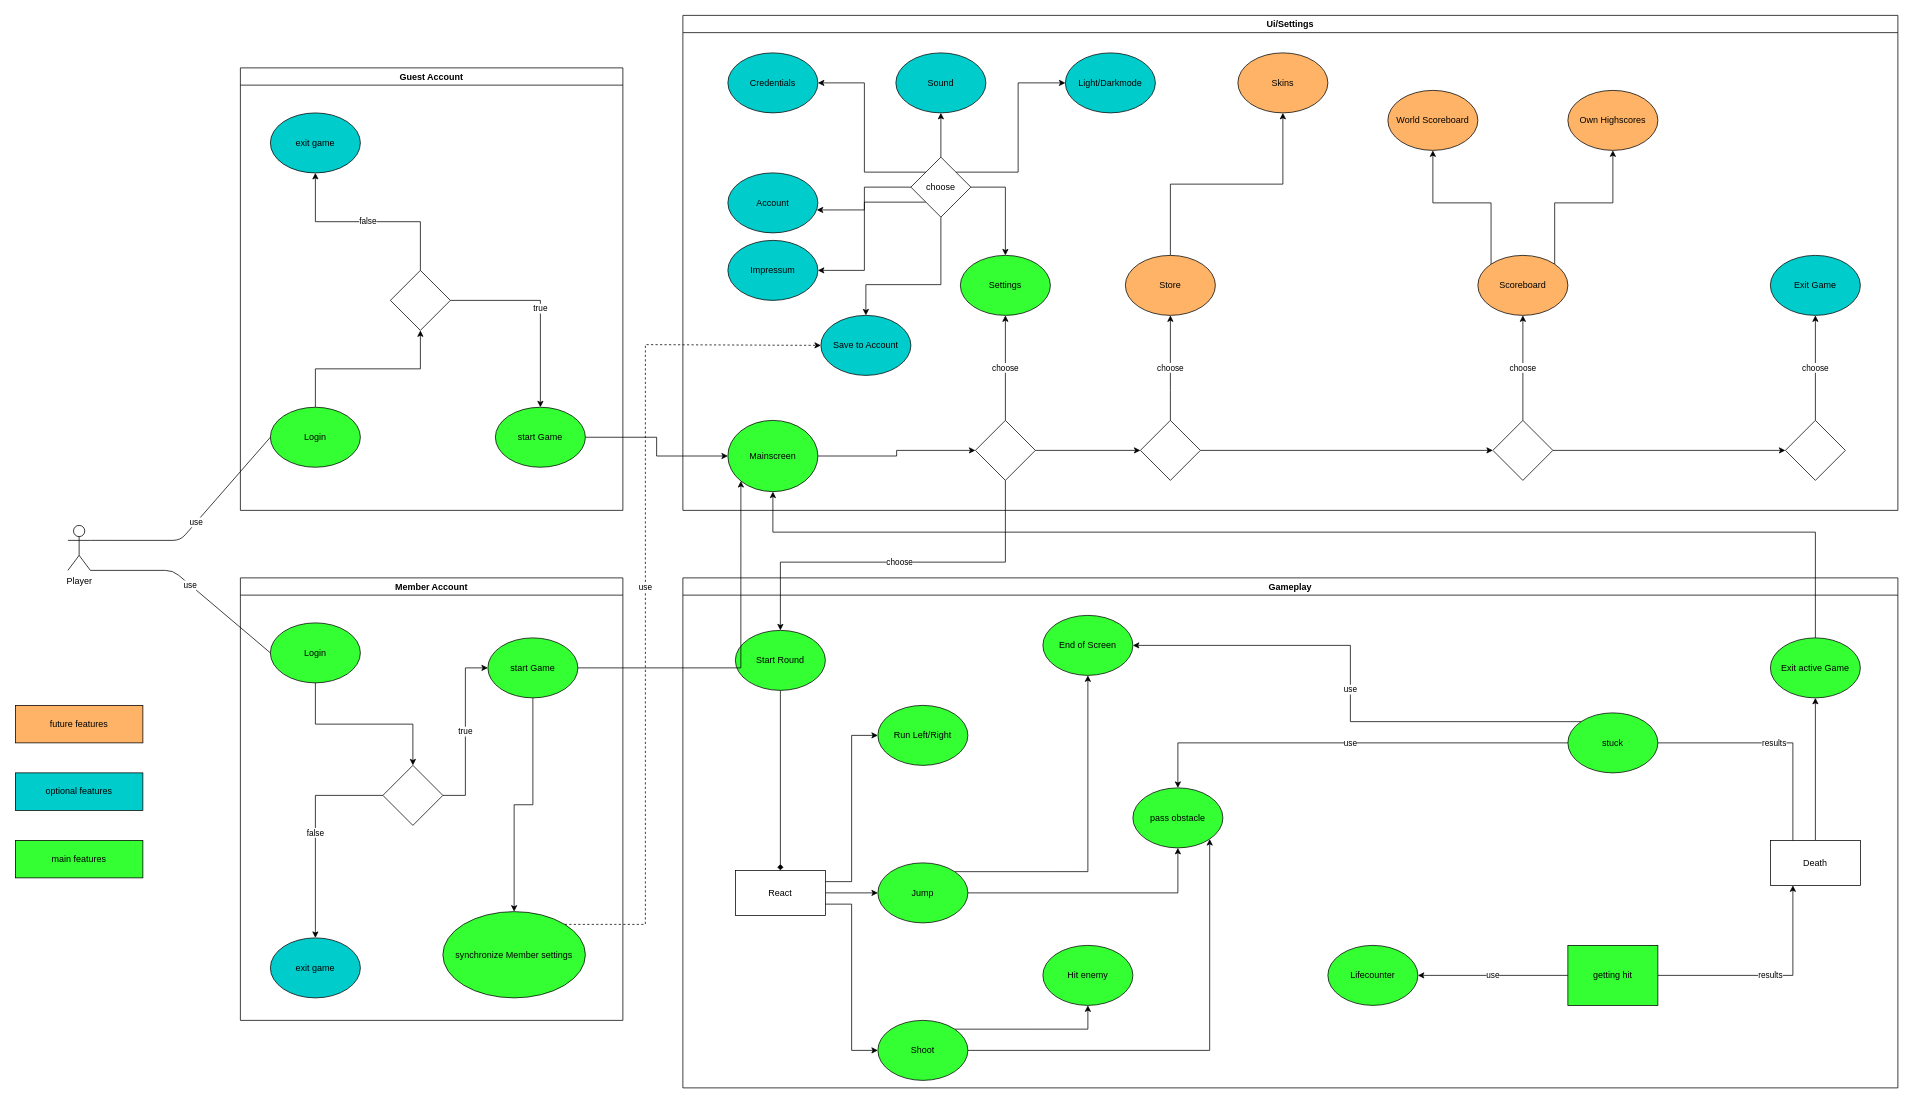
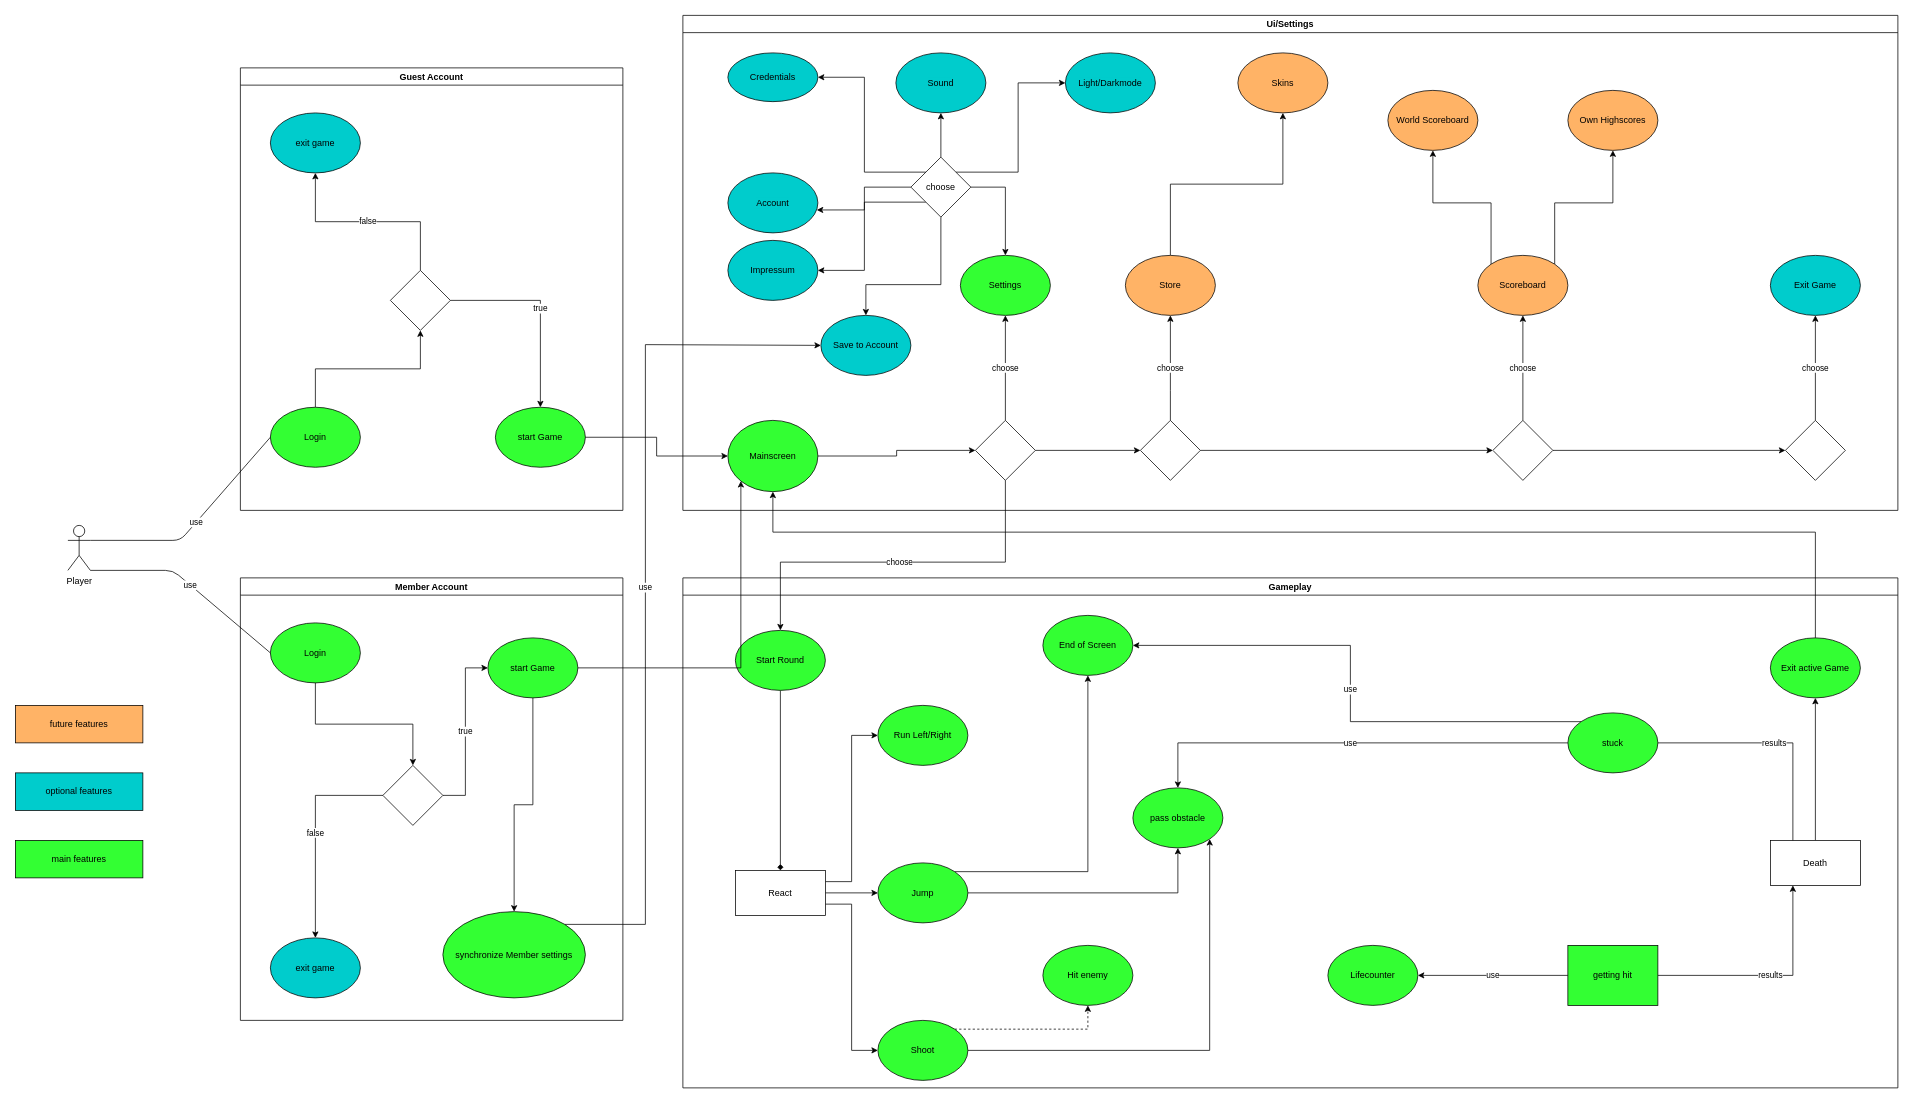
(773, 83) -> (773, 77)
(645, 799) -> (645, 799)
(1030, 1029) -> (1030, 1029)
